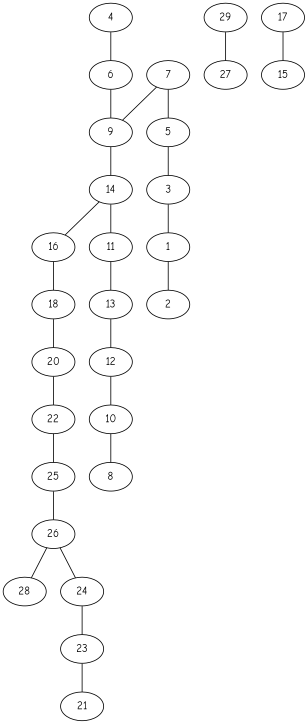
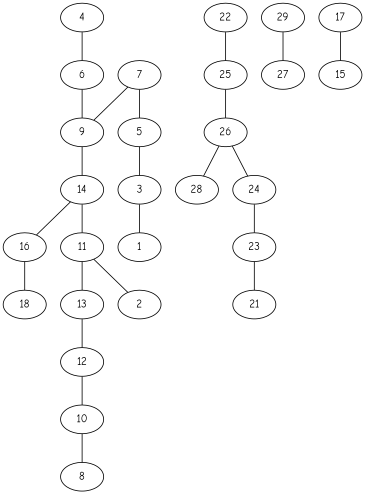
(168, 276) -> (111, 276)
(53, 362) -> none
